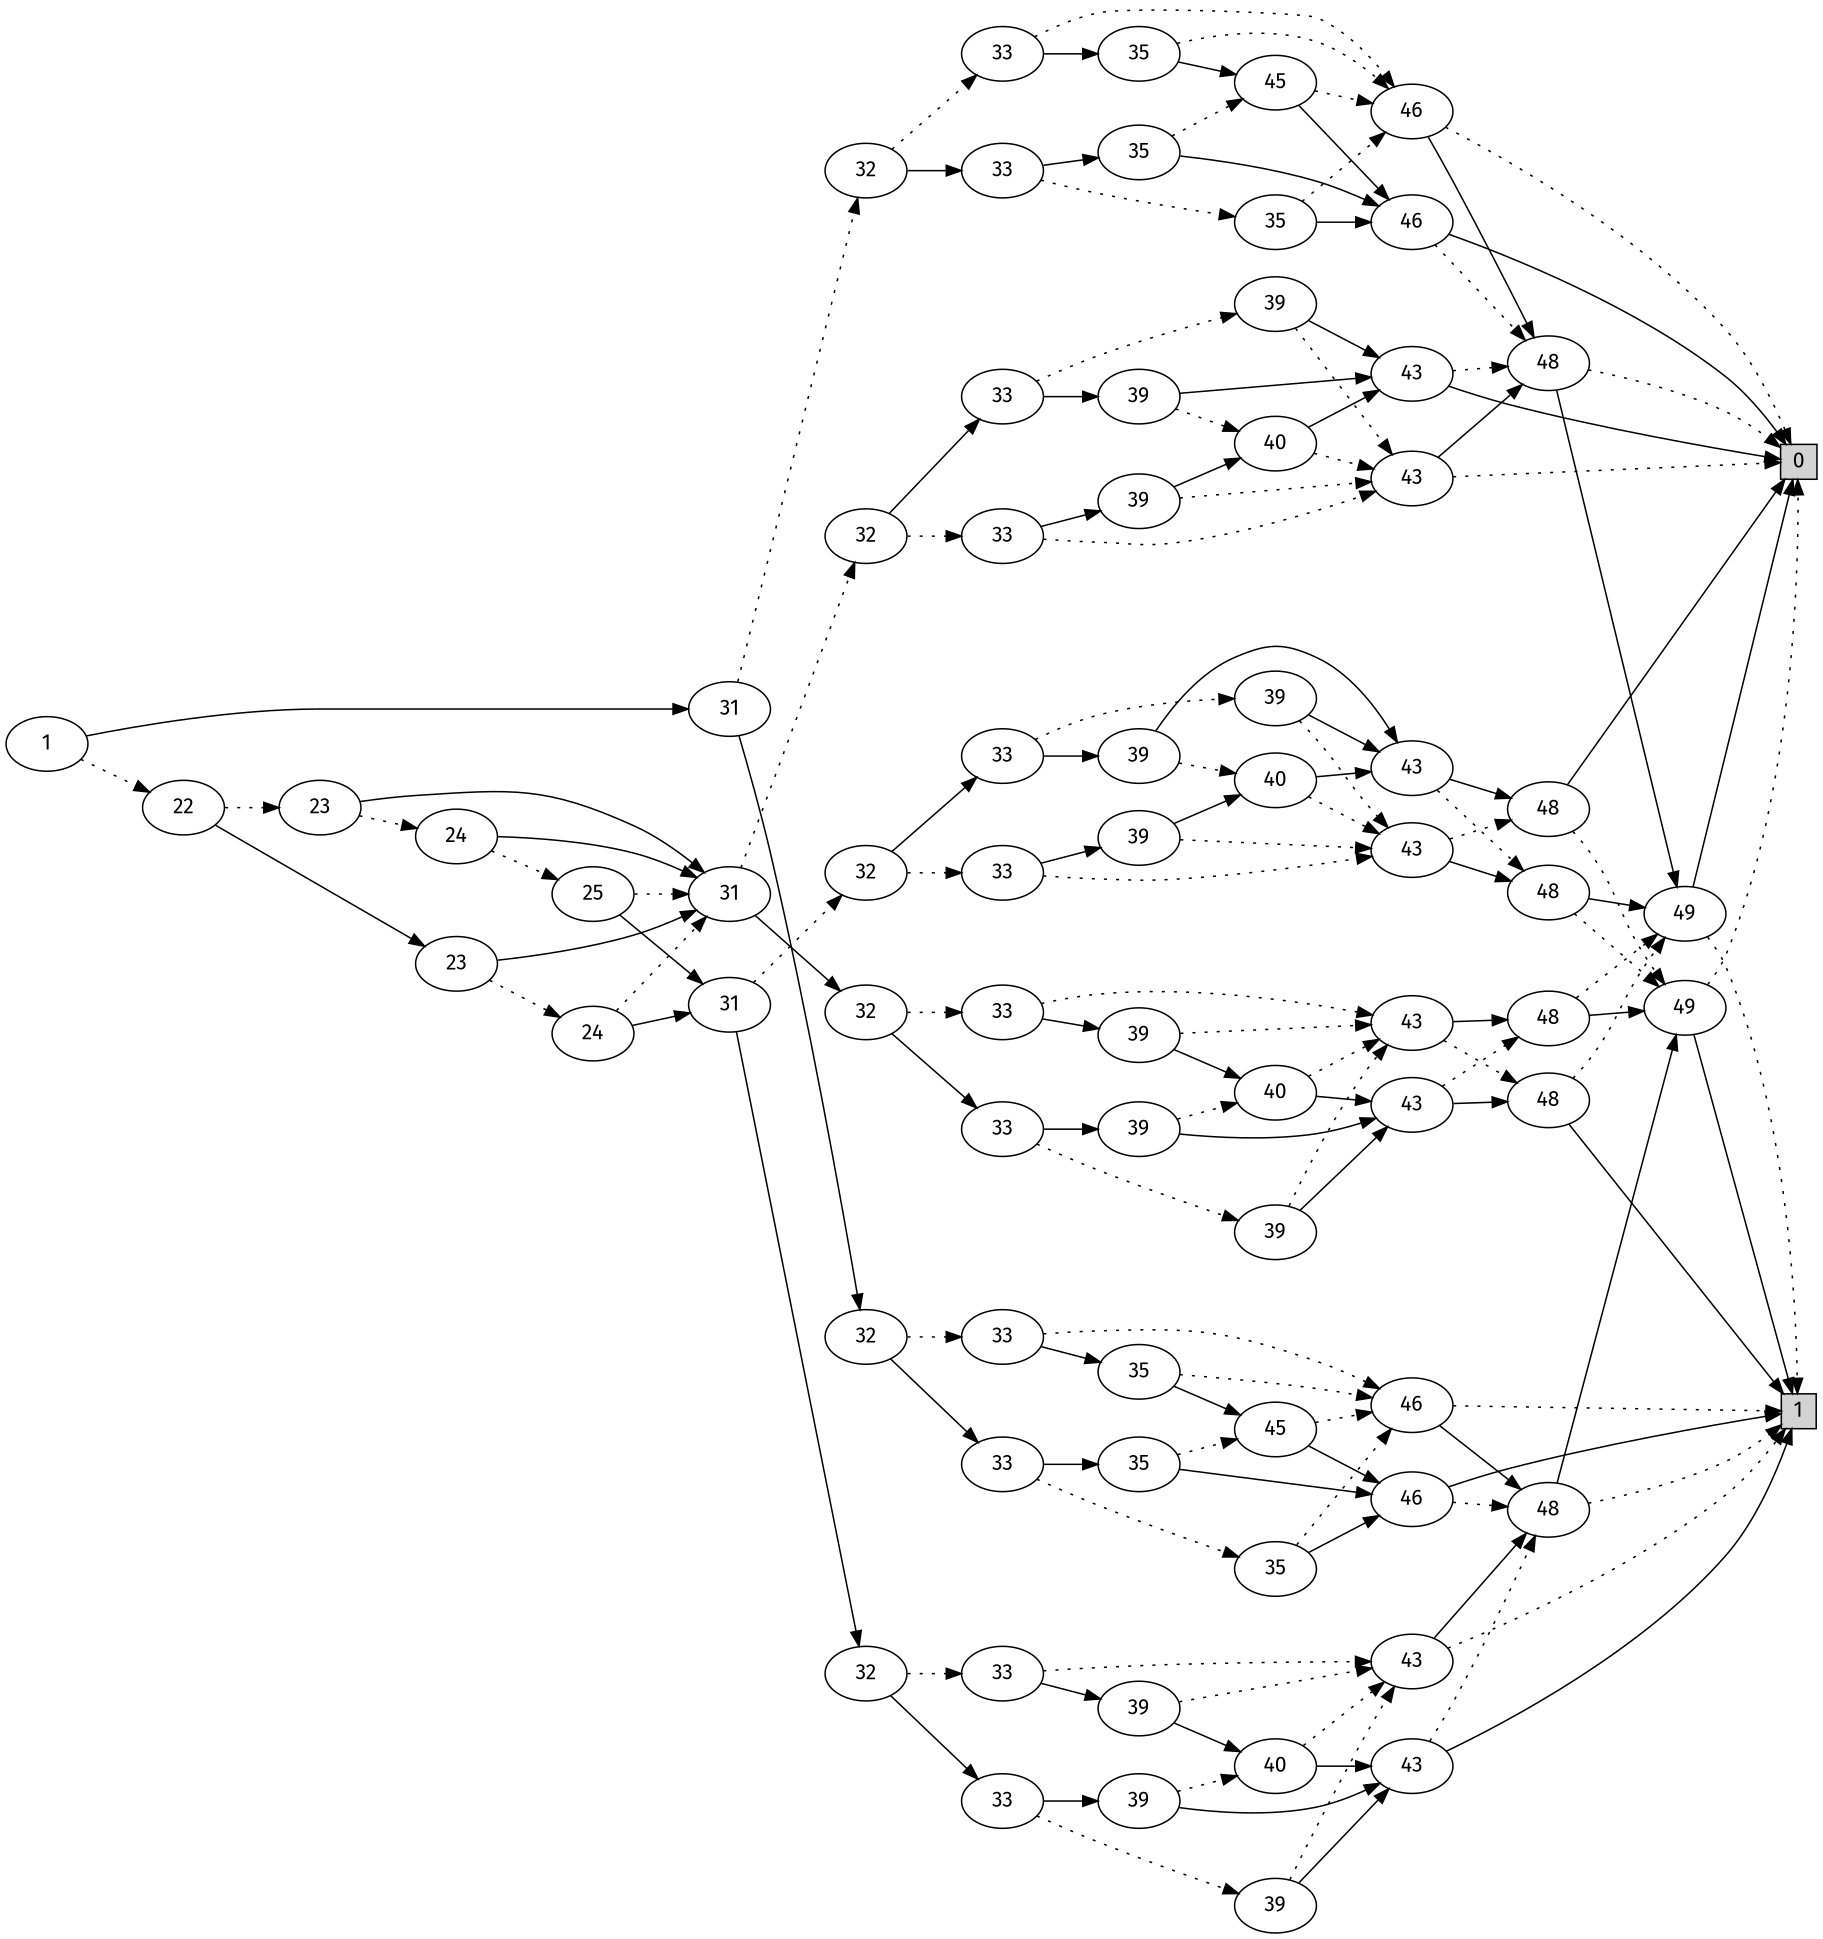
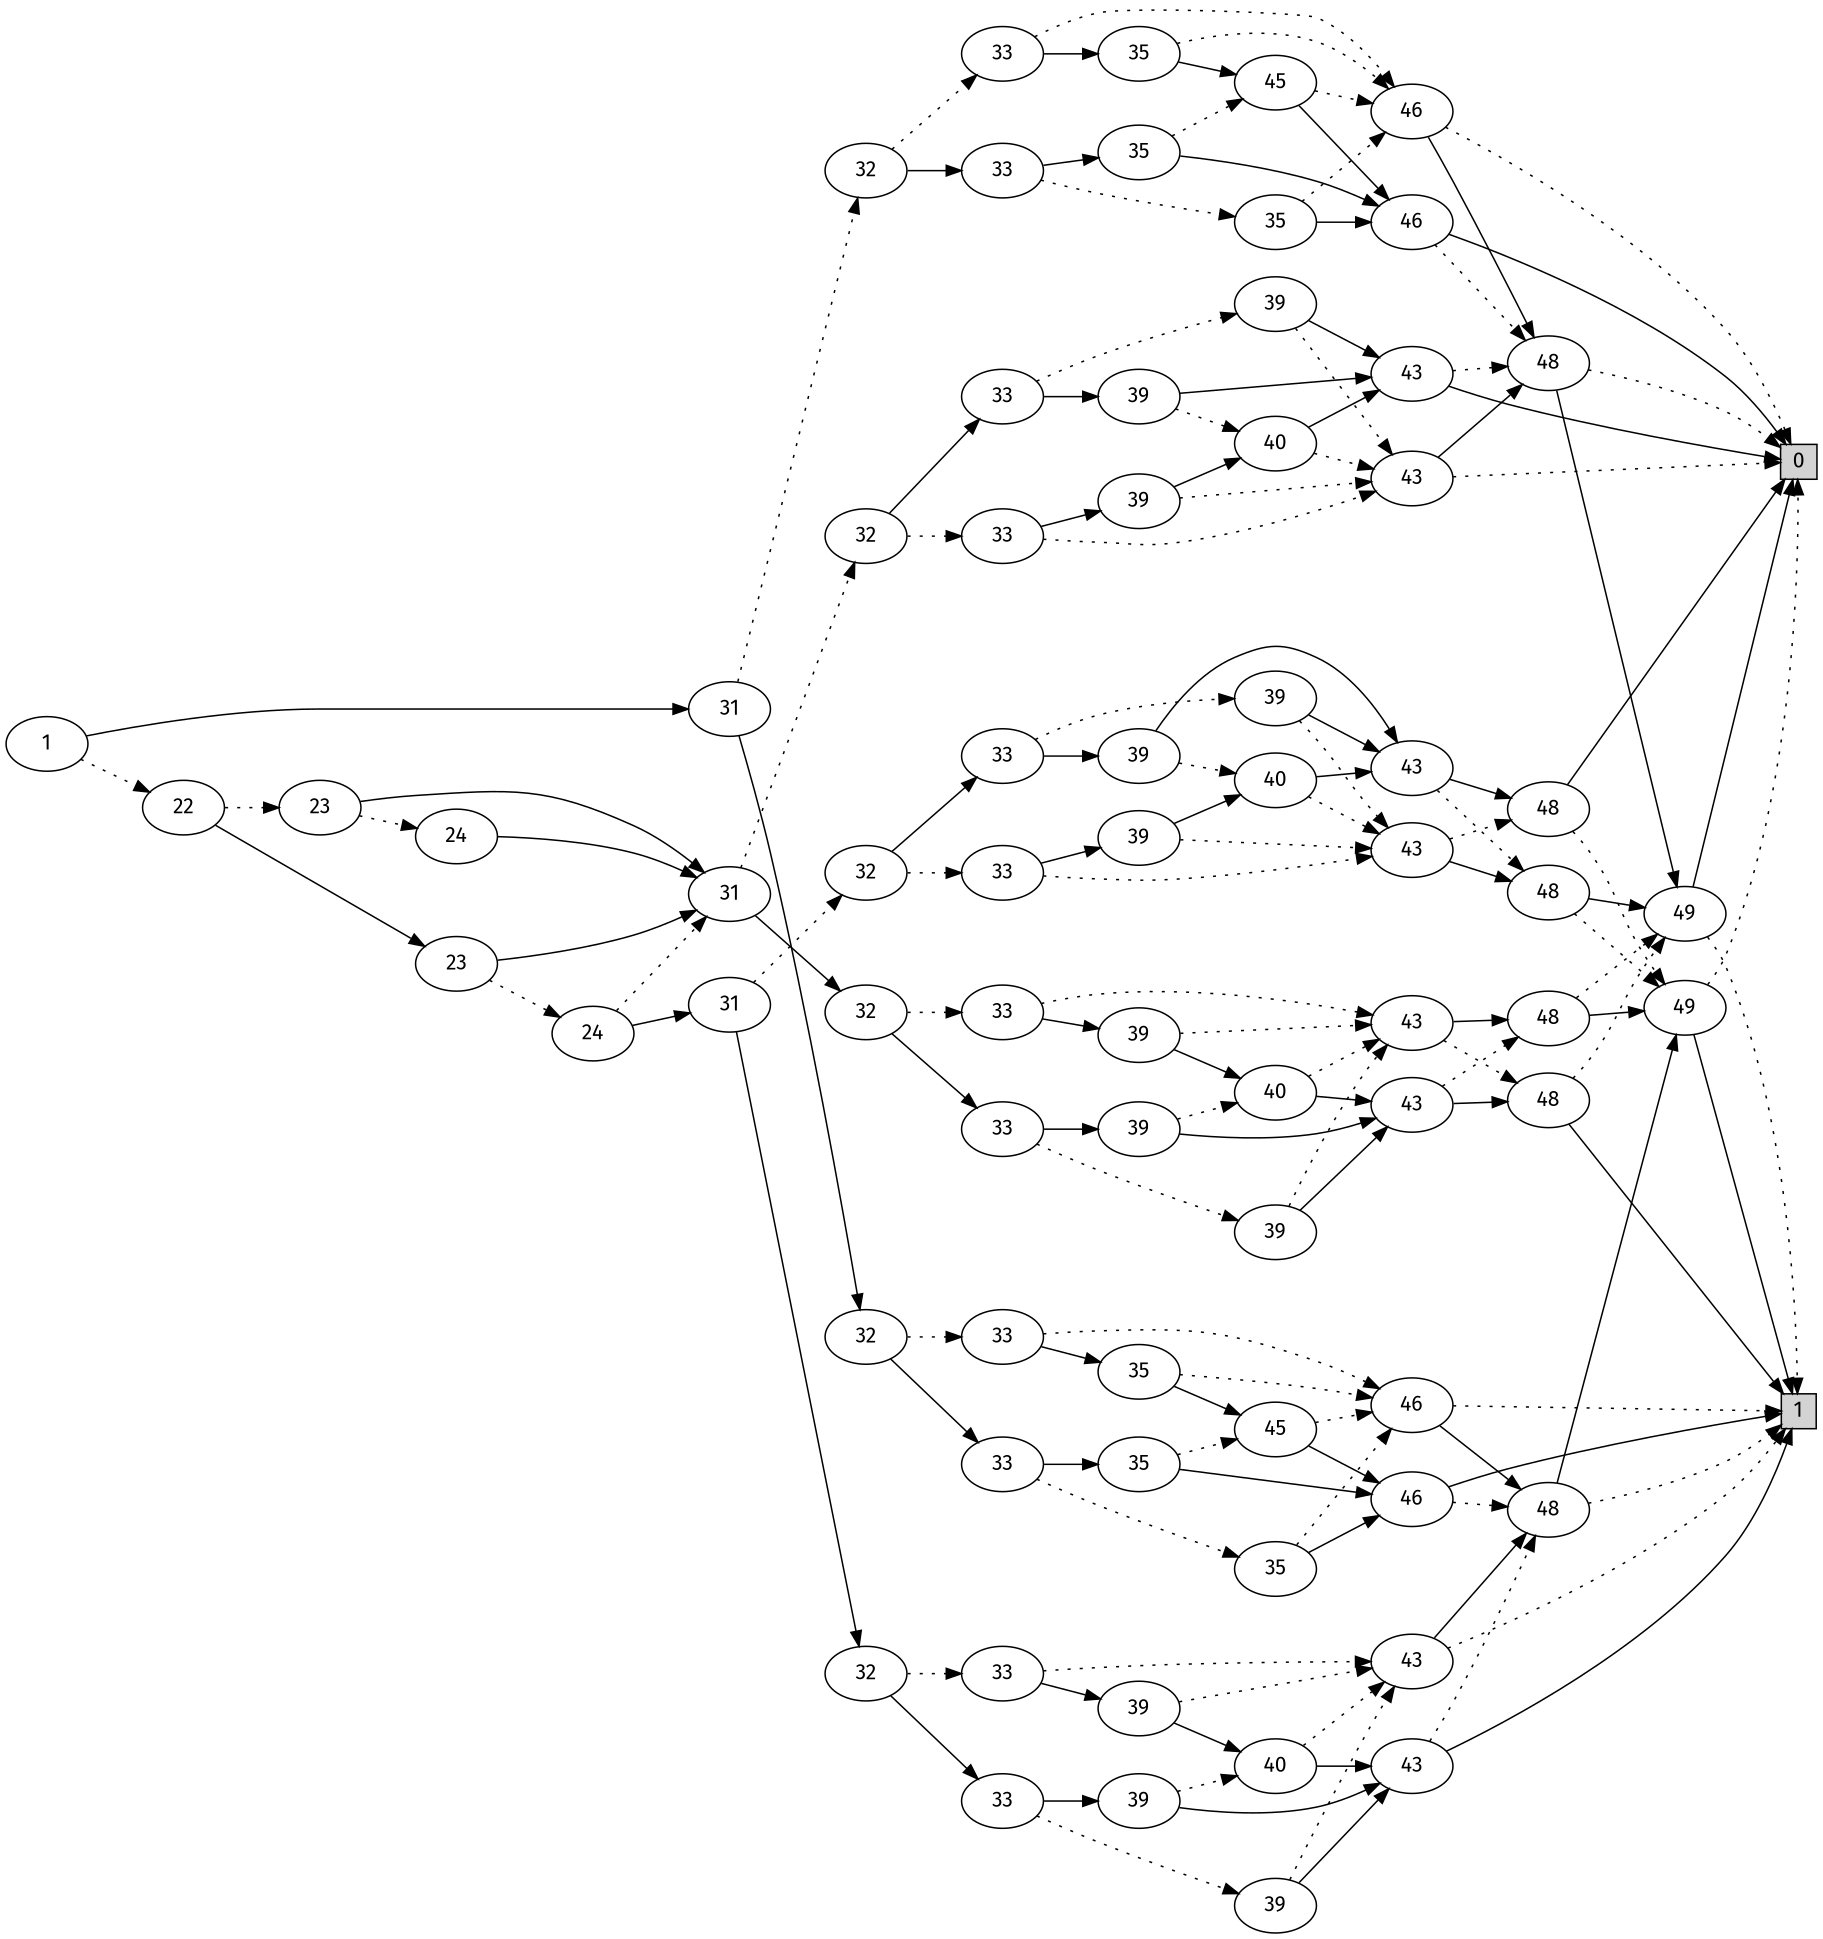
(593, 894) -> none
